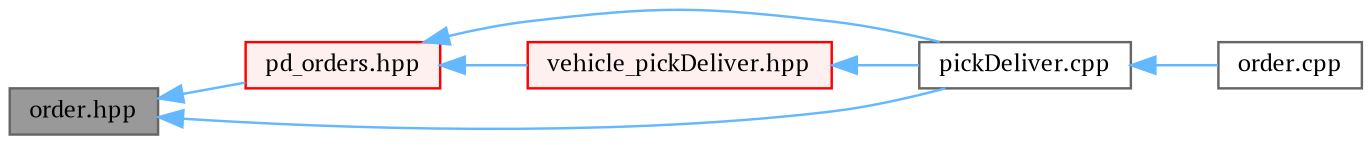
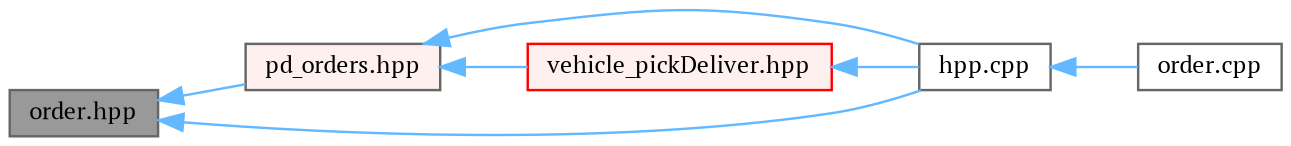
(343, 65) -> (343, 67)
(1025, 65) -> (985, 67)
